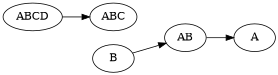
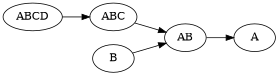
none -> (147, 27)
